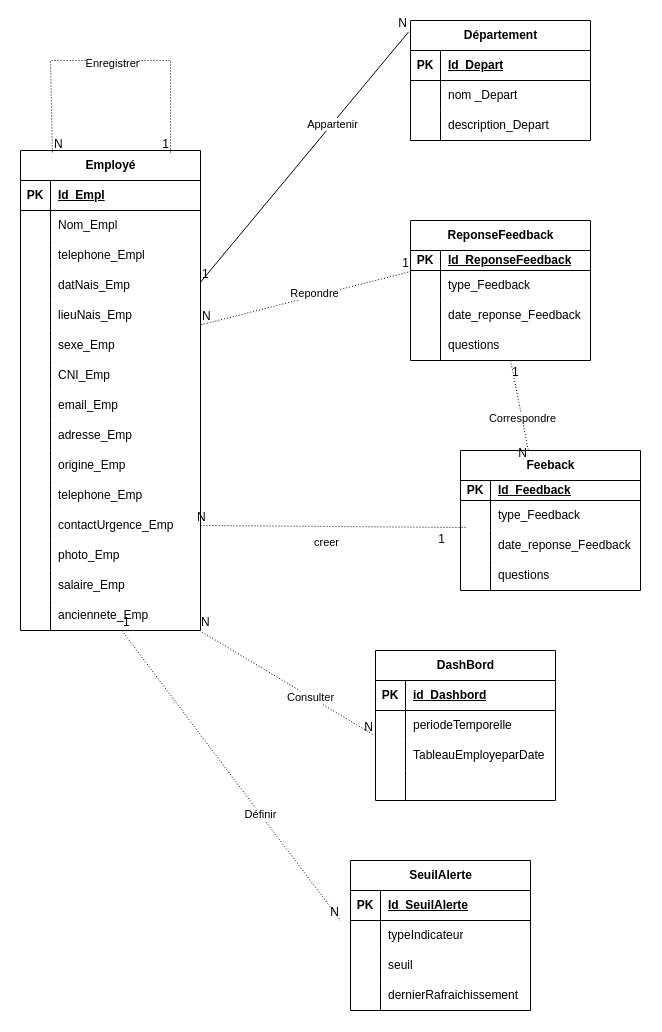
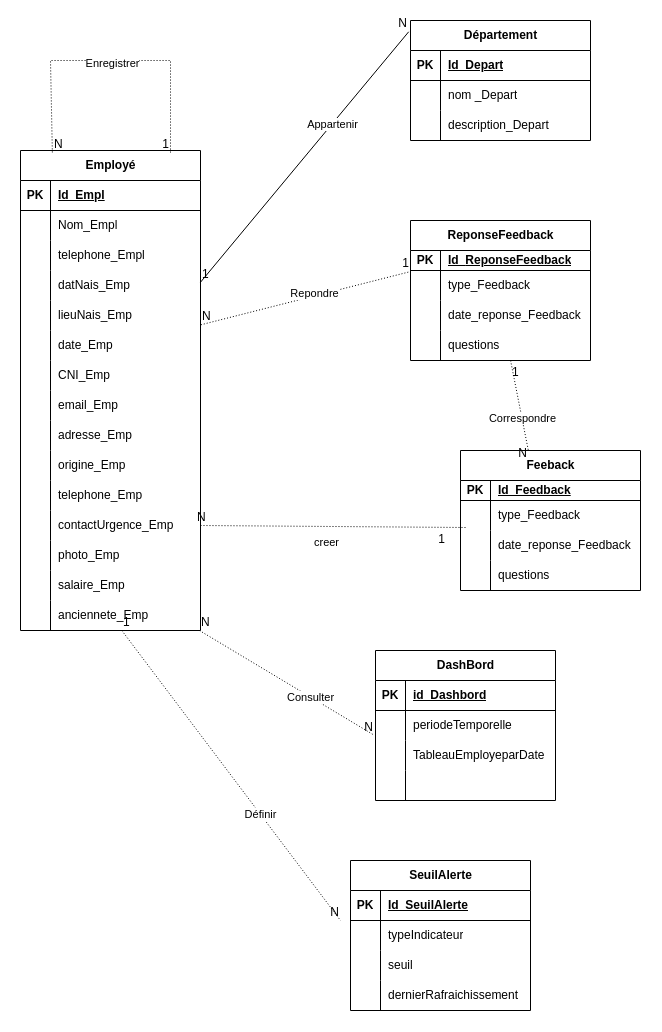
(85, 346) -> (85, 346)
